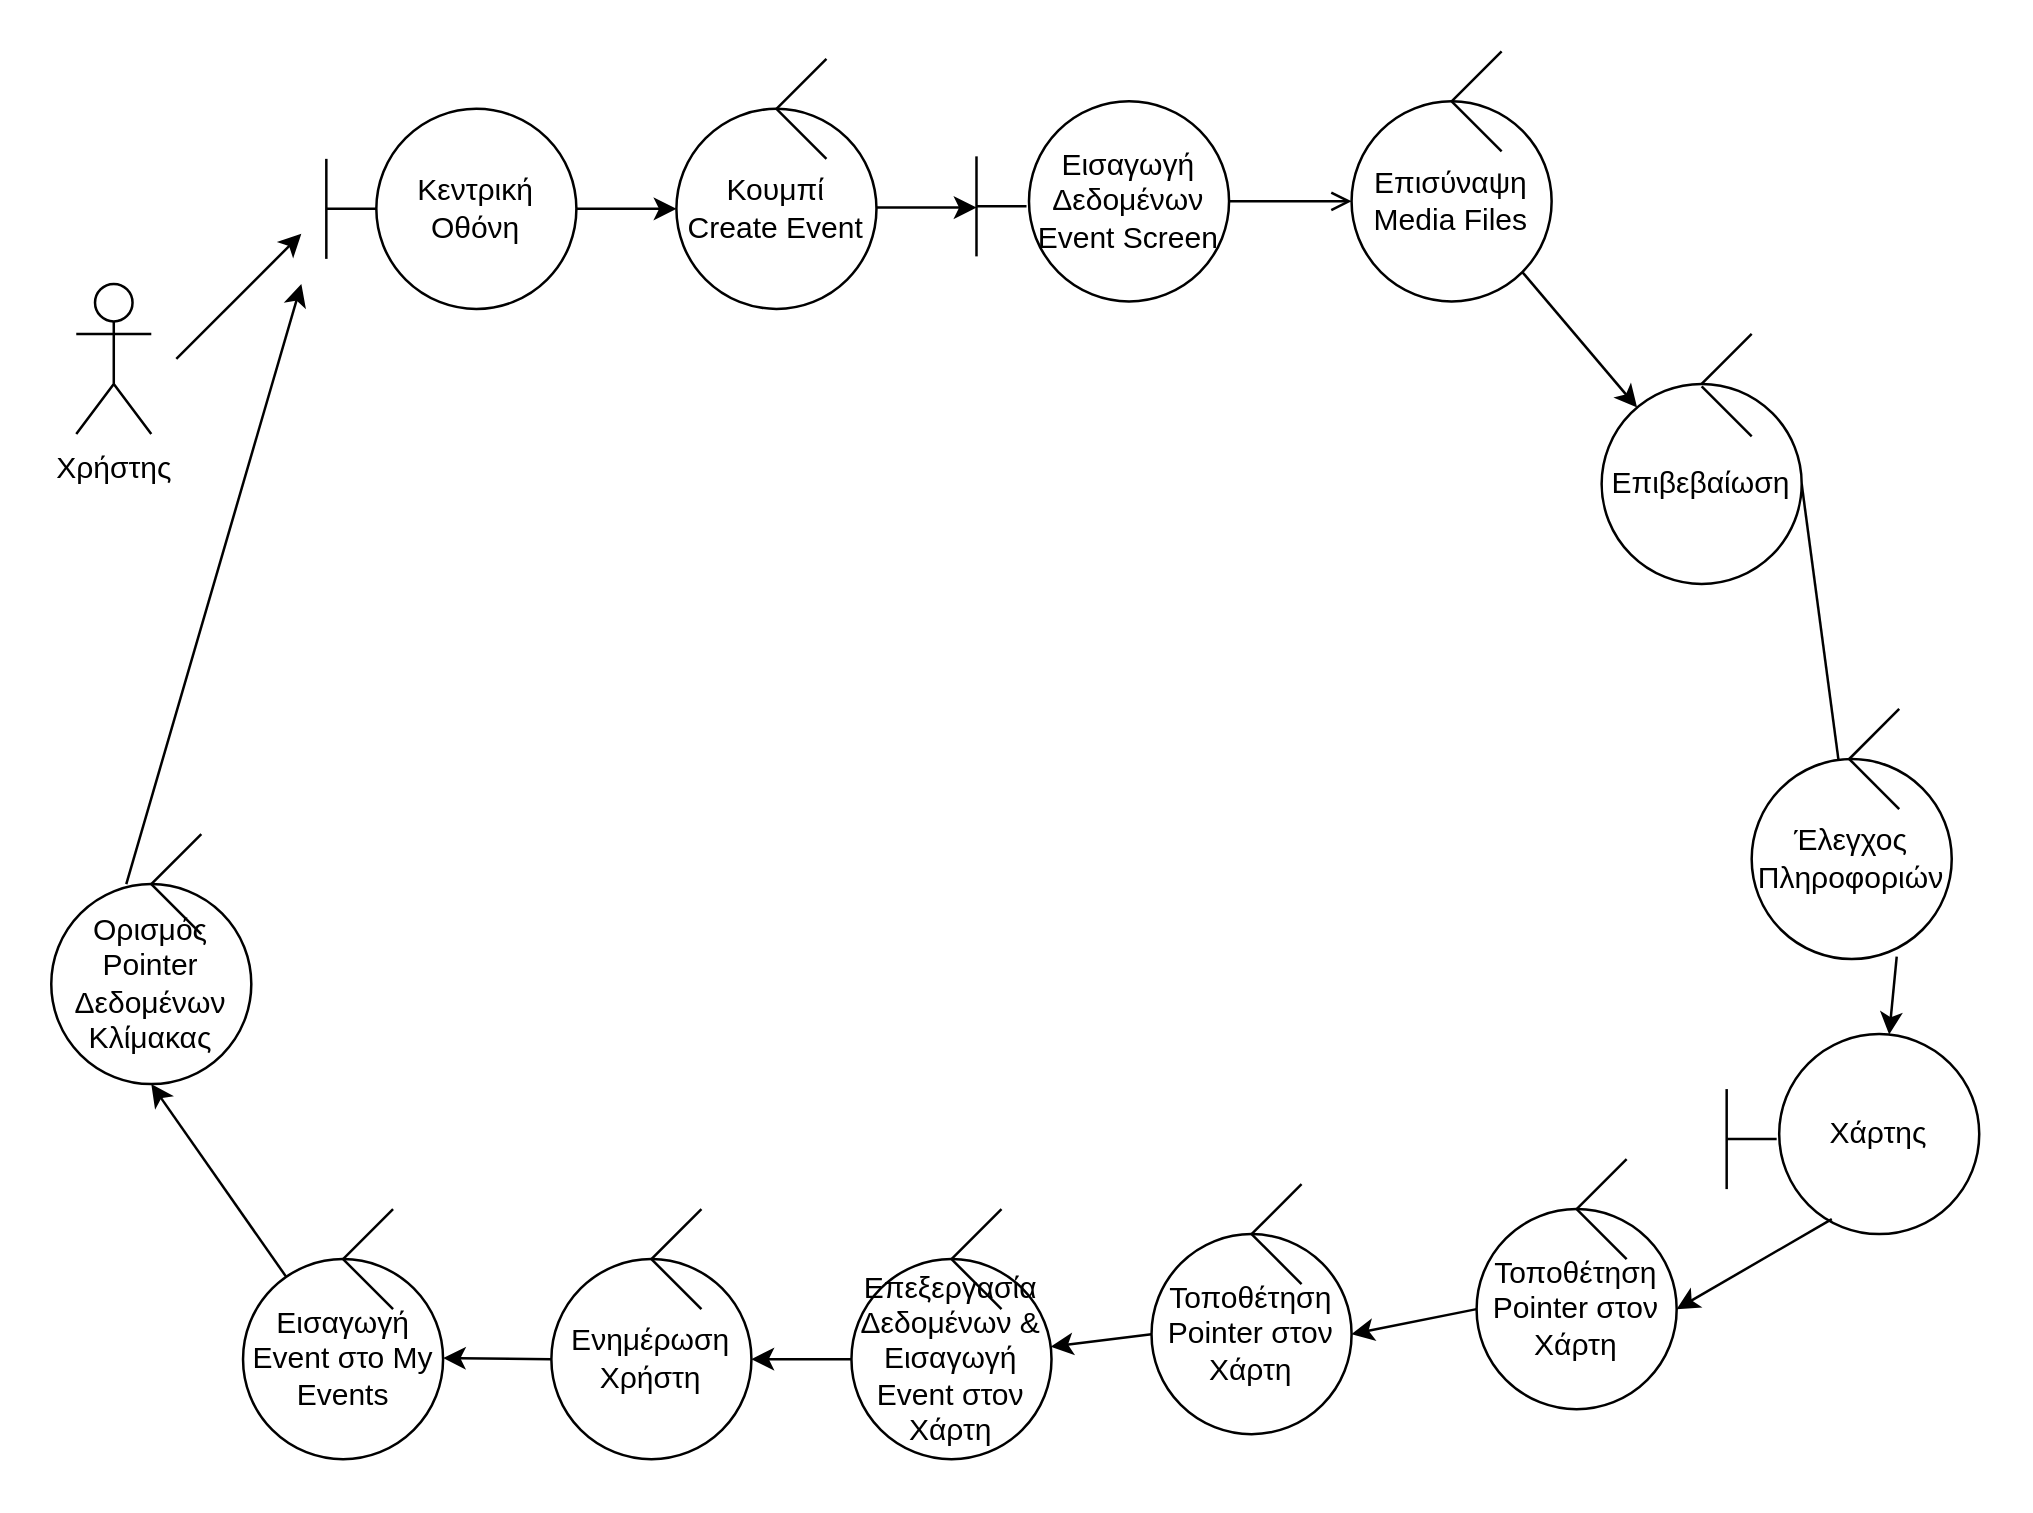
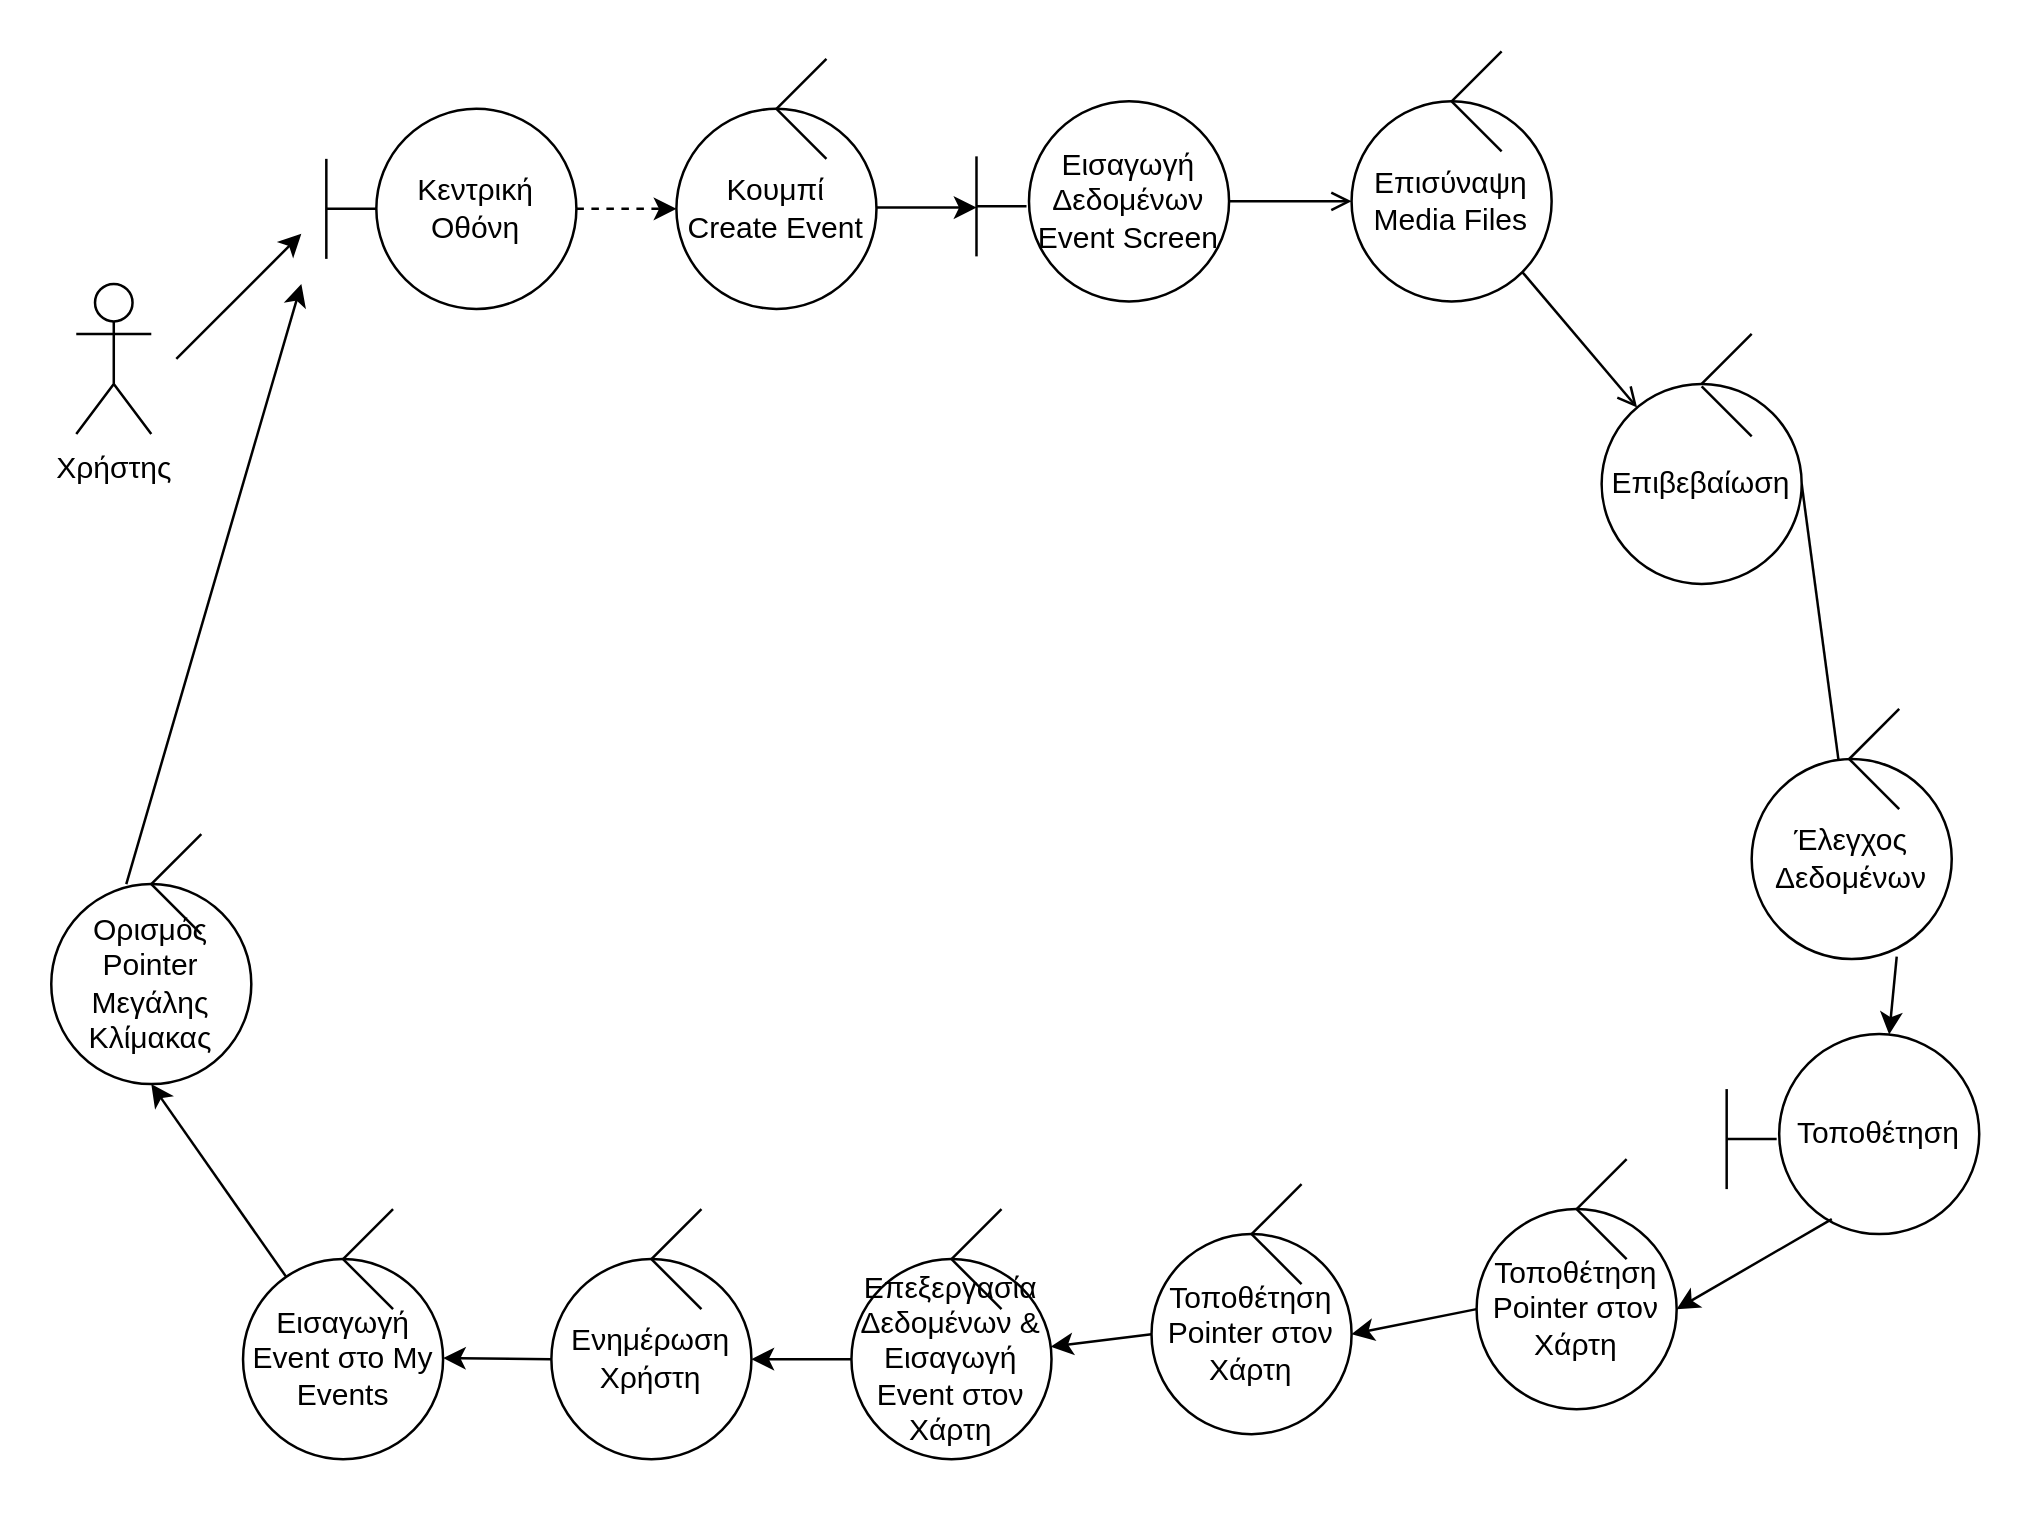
(617, 209) -> (617, 209)
(1625, 394) -> (1628, 397)
(1851, 859) -> (1851, 859)
(151, 984) -> (151, 984)
(1879, 1134) -> (1879, 1134)
